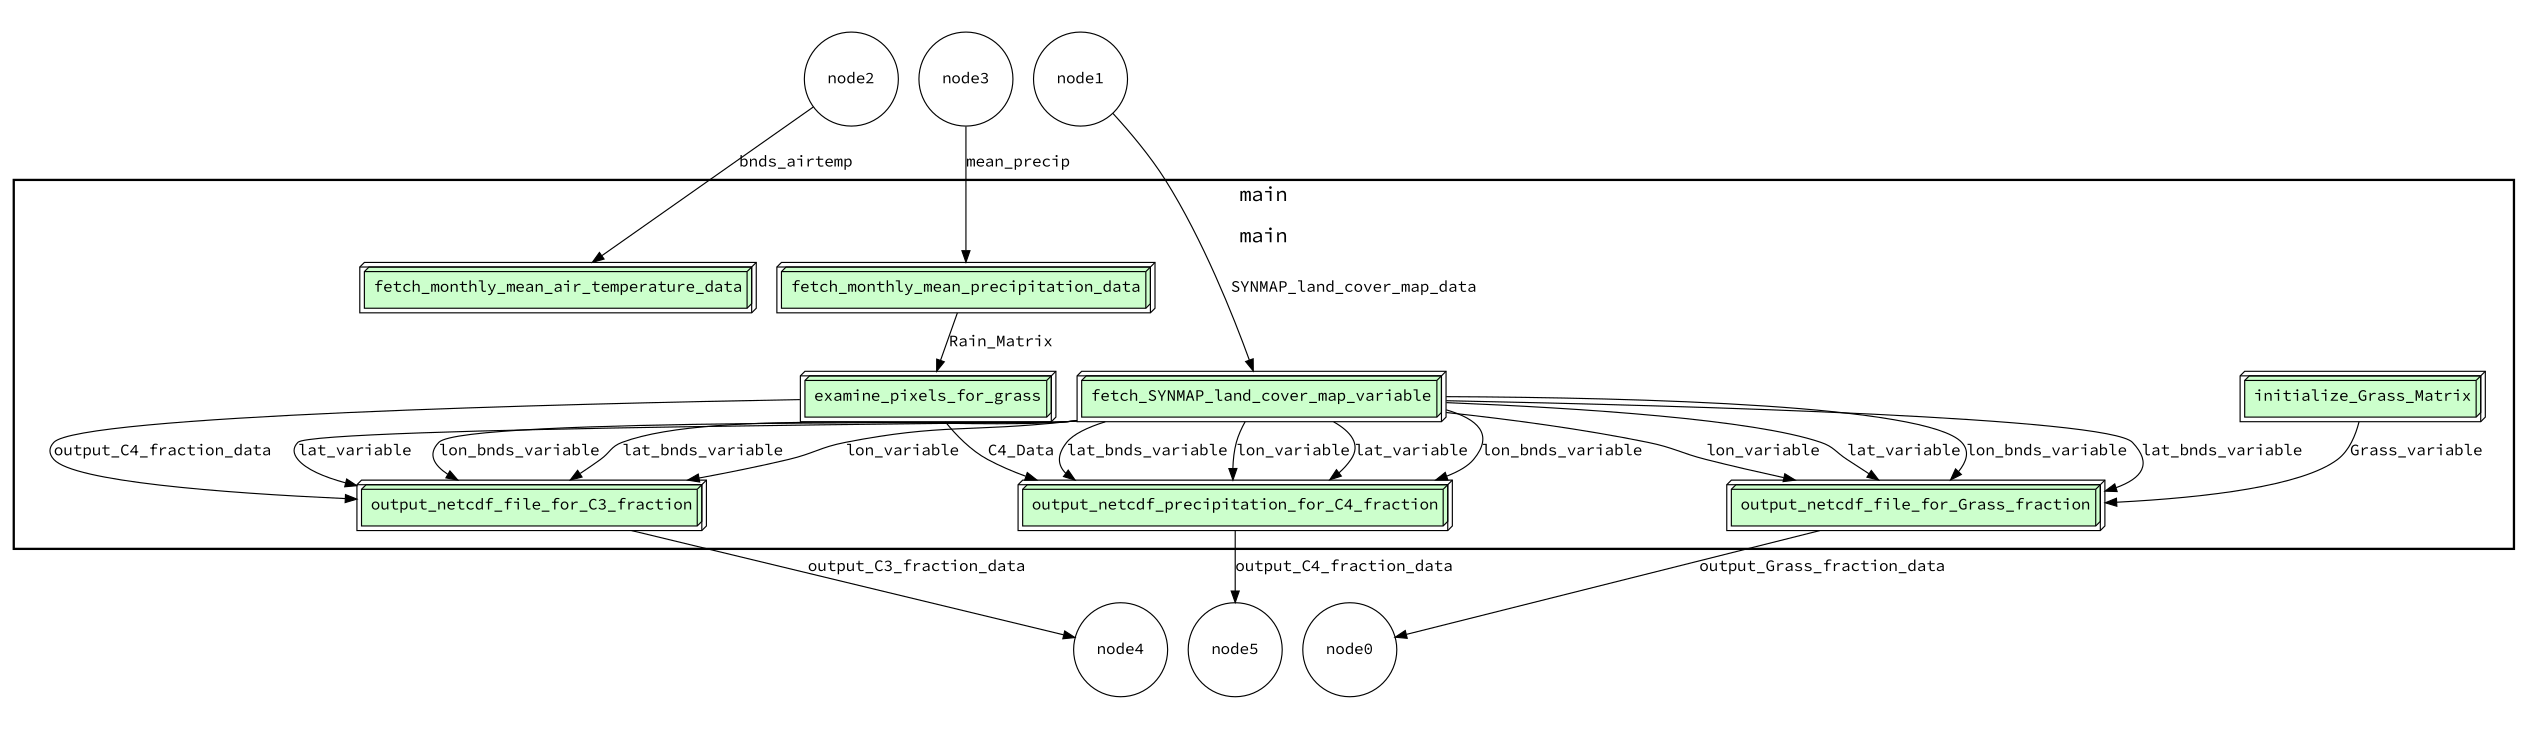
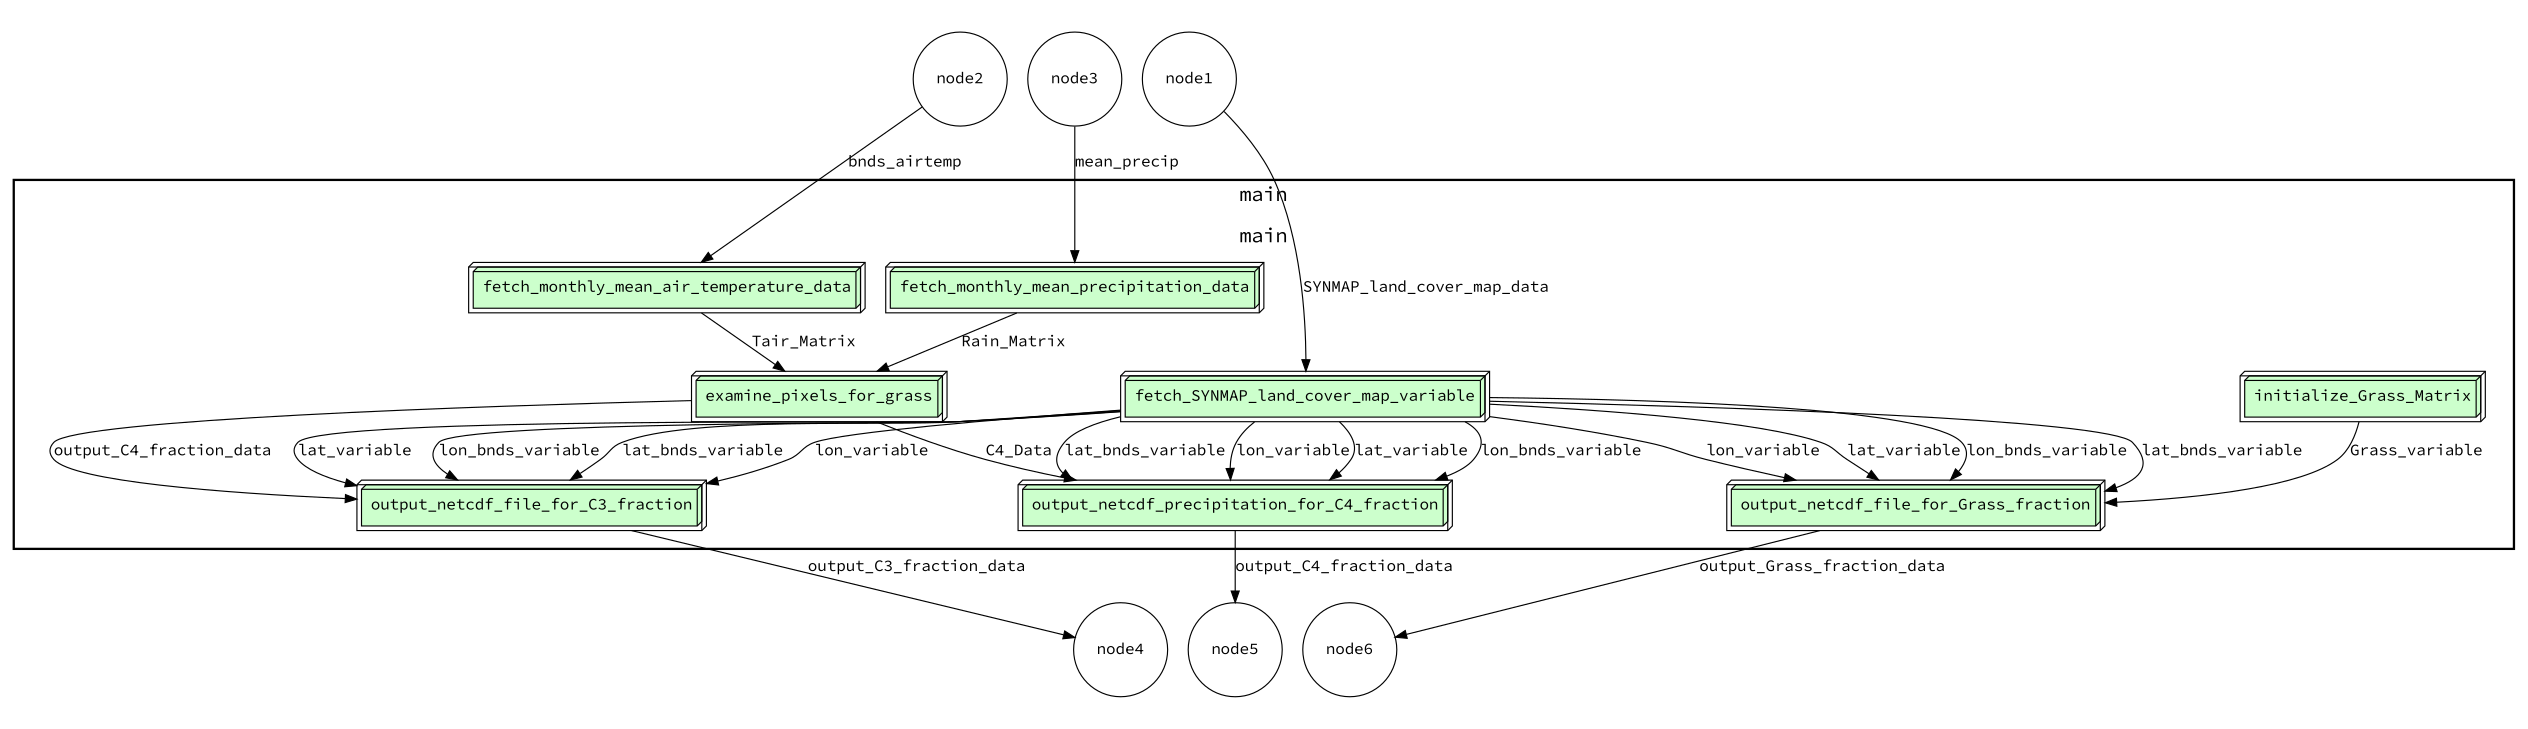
none -> (738, 339)
(1350, 650) -> (1350, 650)
